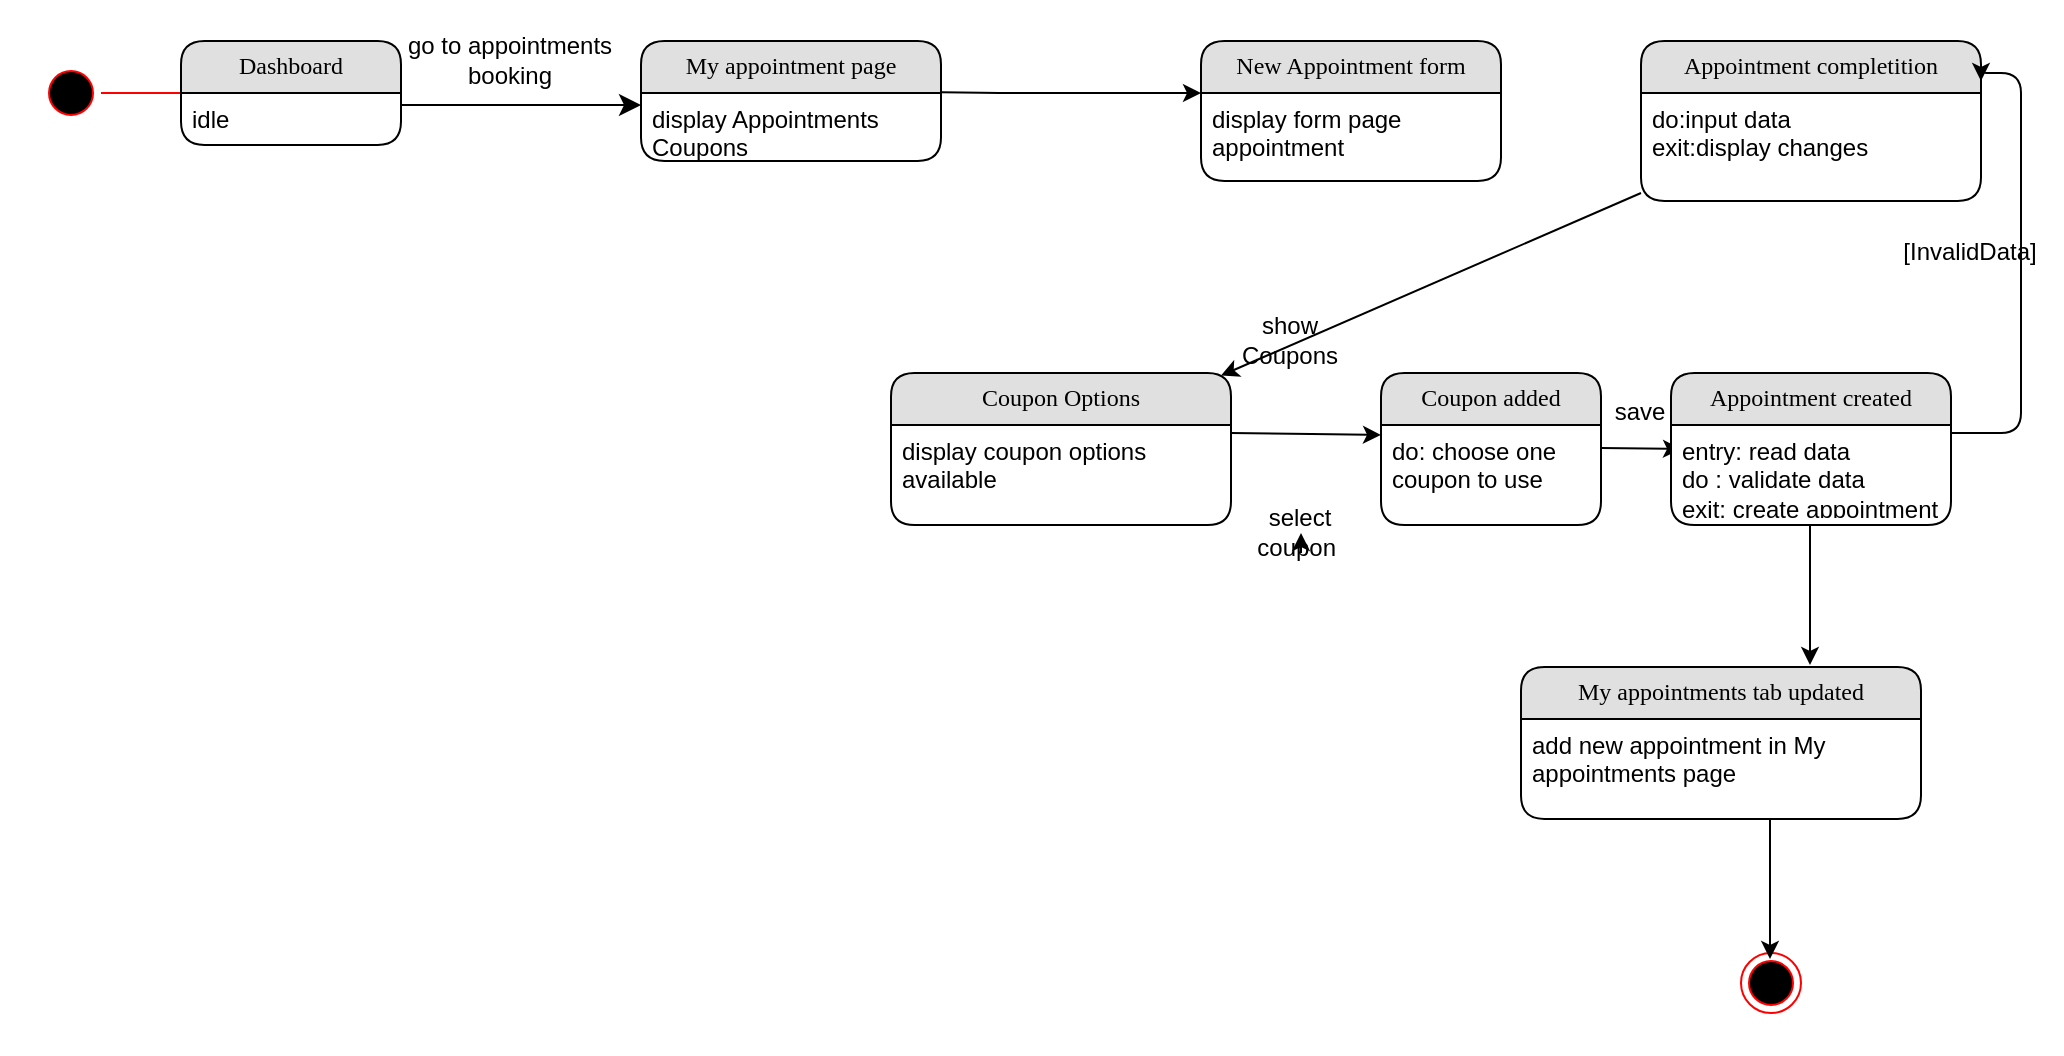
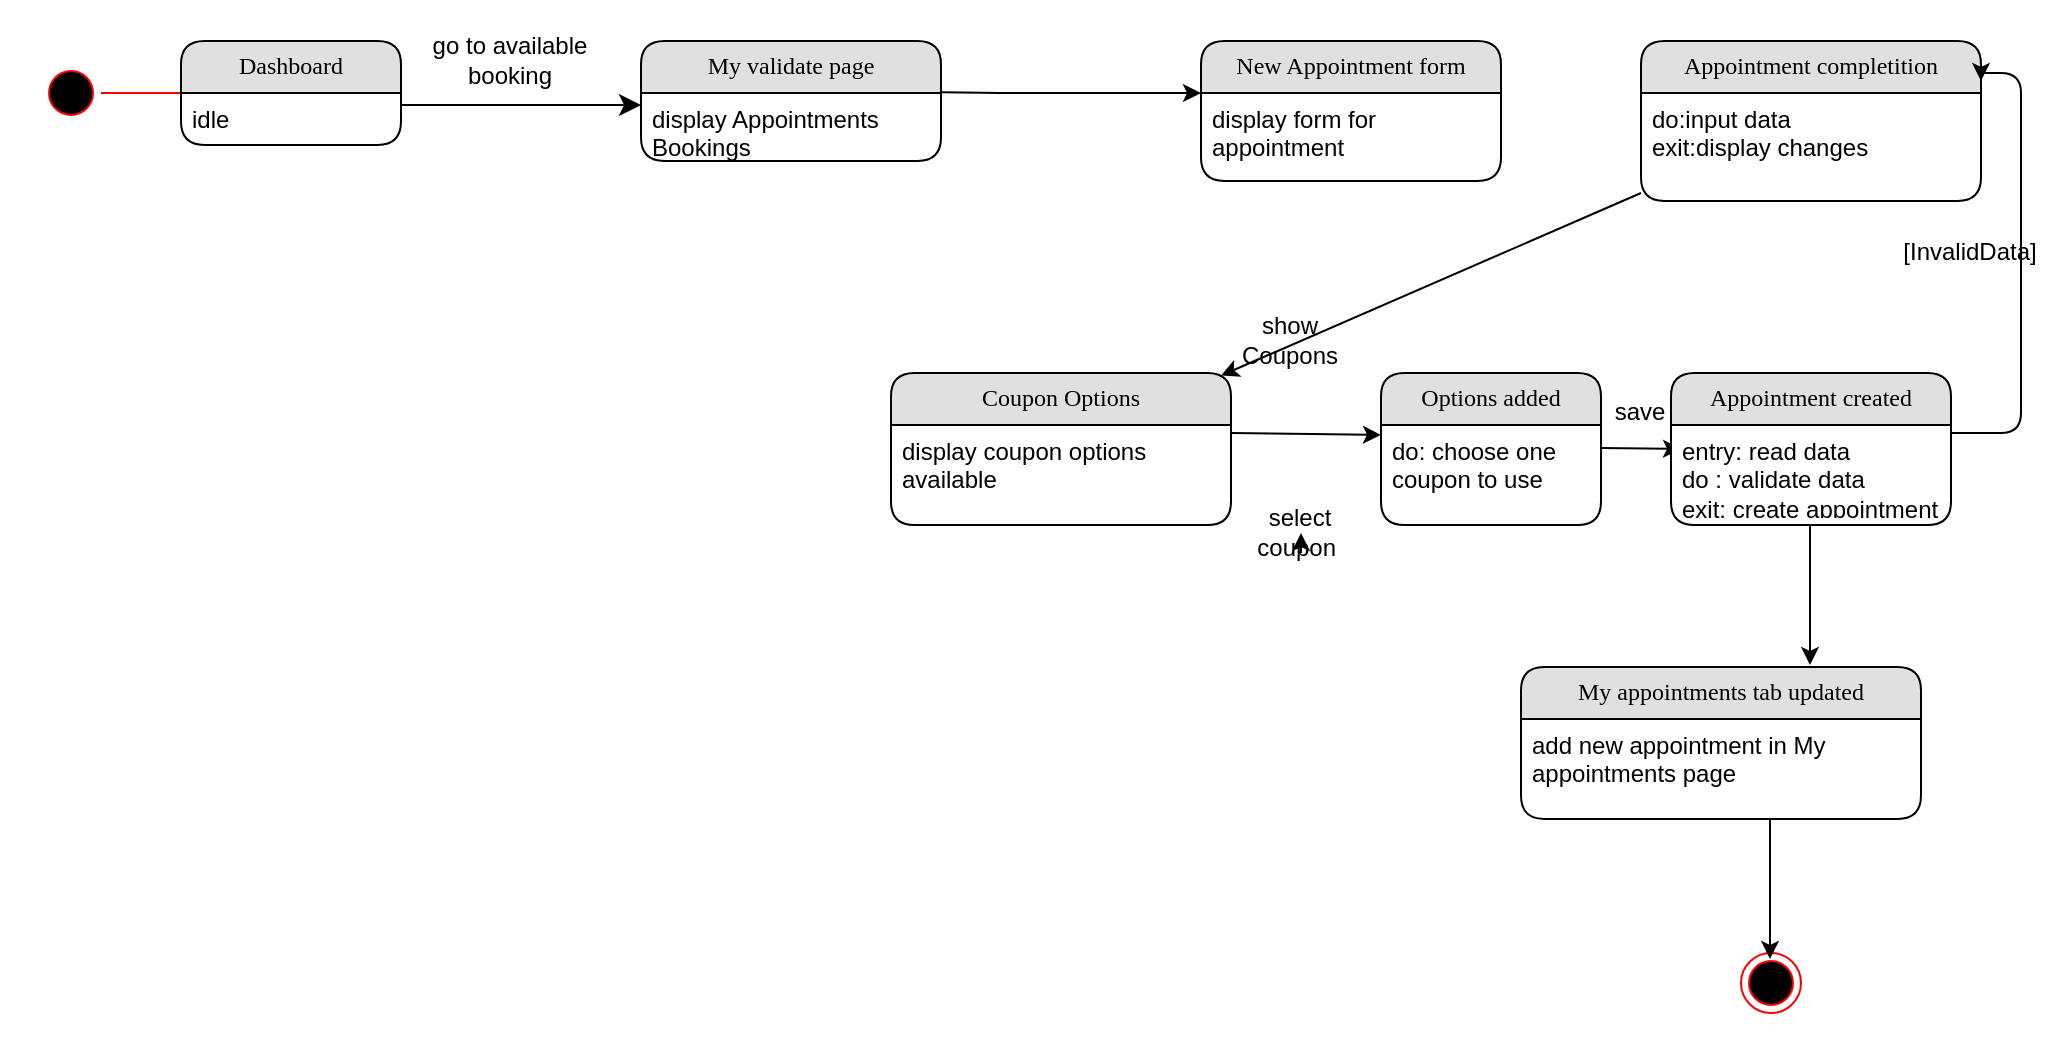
(511, 61) -> (511, 61)
(792, 67) -> (792, 67)
(793, 136) -> (793, 136)
(1353, 136) -> (1353, 136)
(1492, 399) -> (1492, 399)
